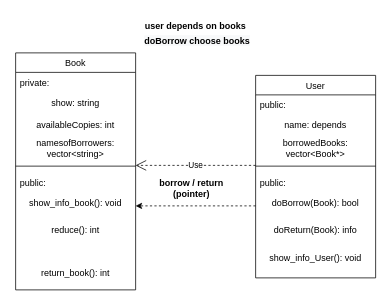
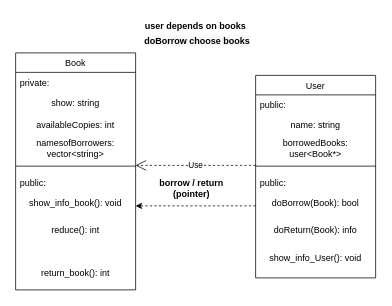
(315, 126) -> (315, 126)
(315, 148) -> (315, 148)
